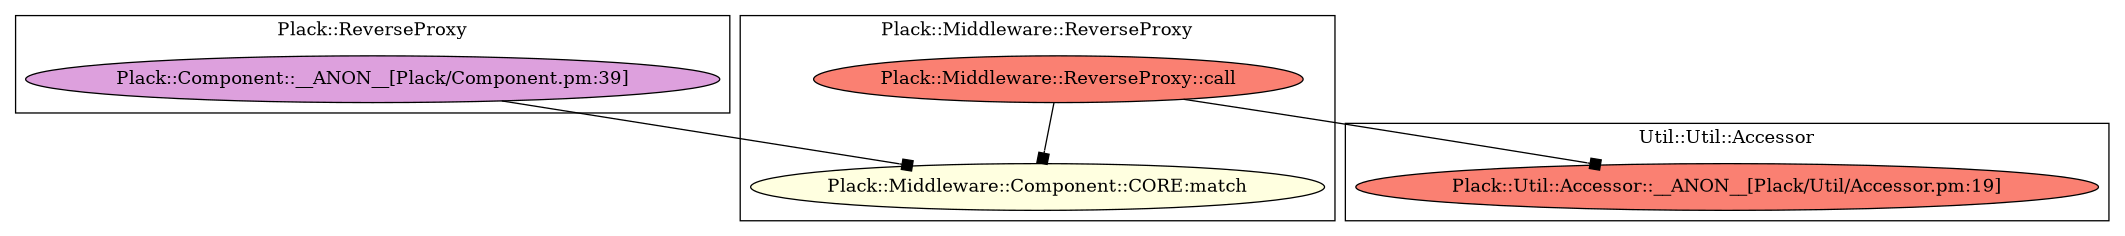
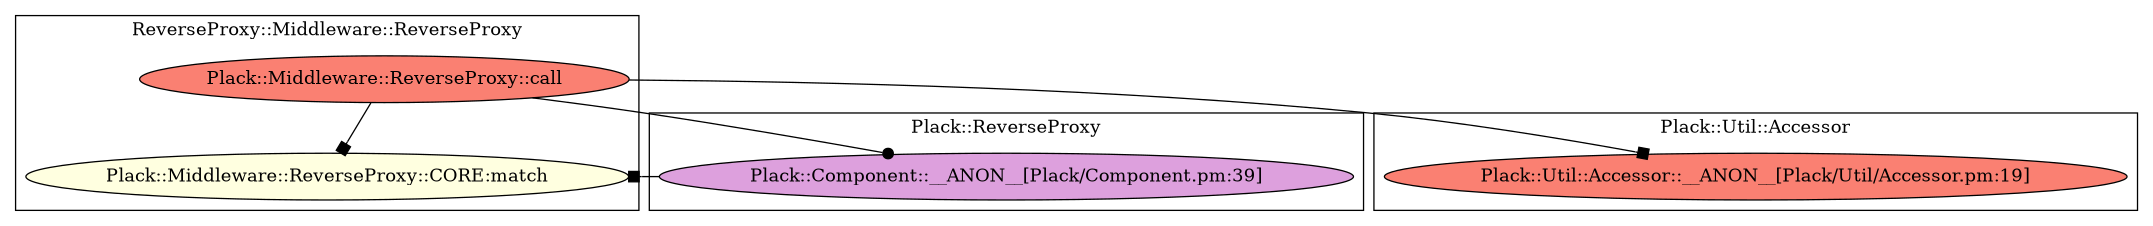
(1038, 31) -> (327, 31)
none -> (708, 123)
(1727, 138) -> (1756, 128)
(1038, 187) -> (327, 177)
